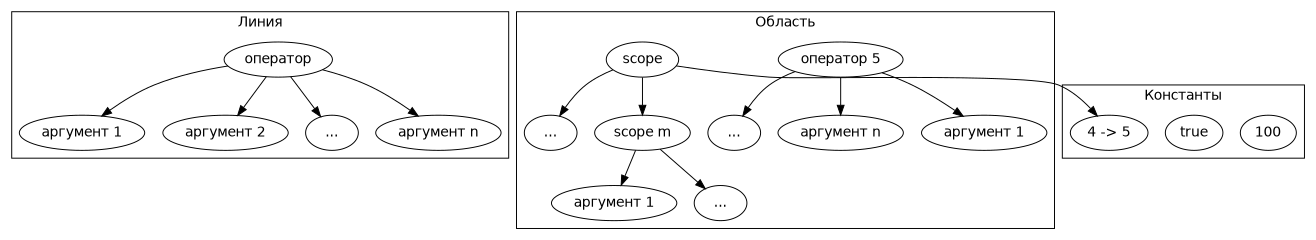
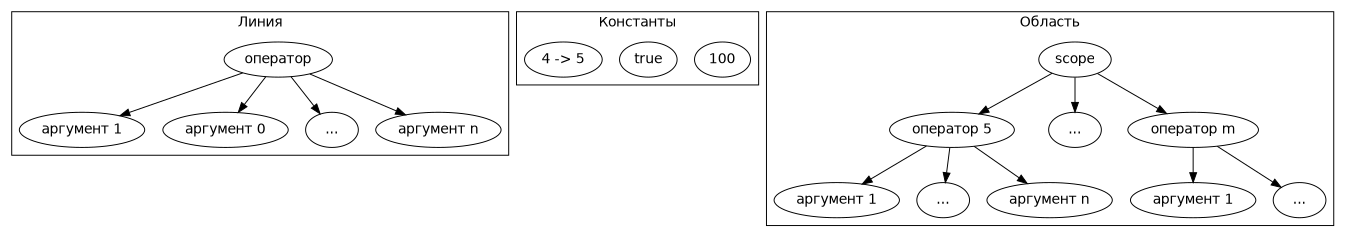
(877, 78) -> (1020, 91)
(226, 133) -> (226, 130)
(642, 133) -> (1193, 130)
